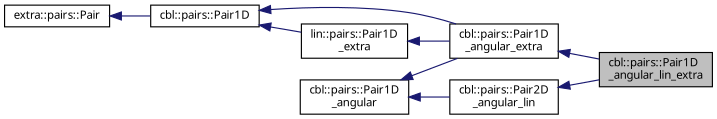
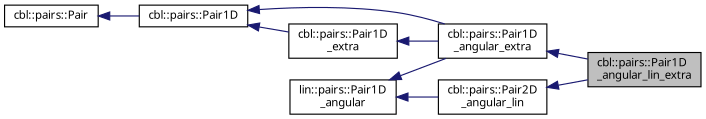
(57, 16) -> (51, 16)
(354, 41) -> (343, 41)
(354, 97) -> (343, 97)
